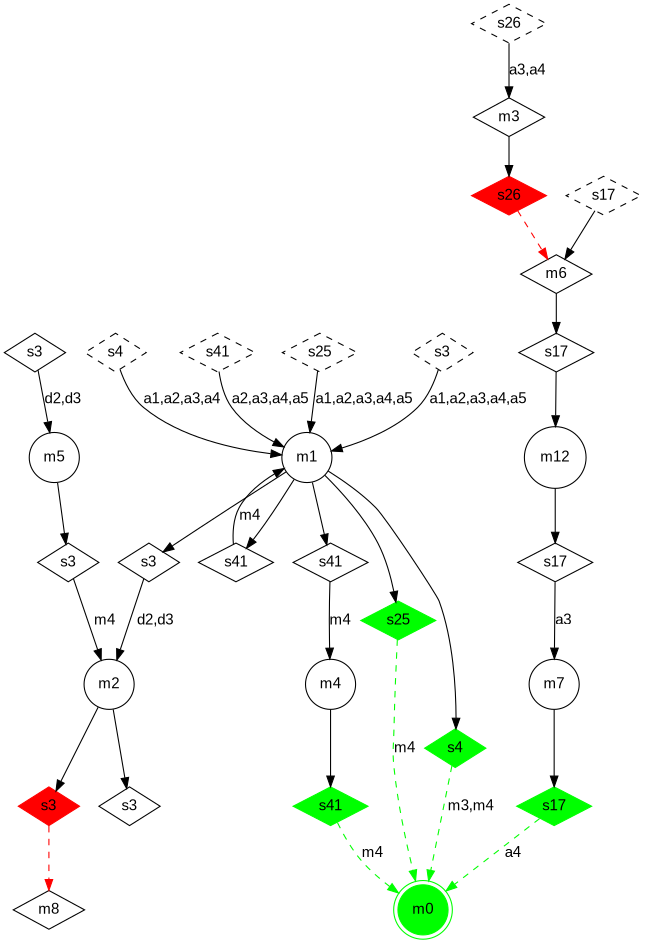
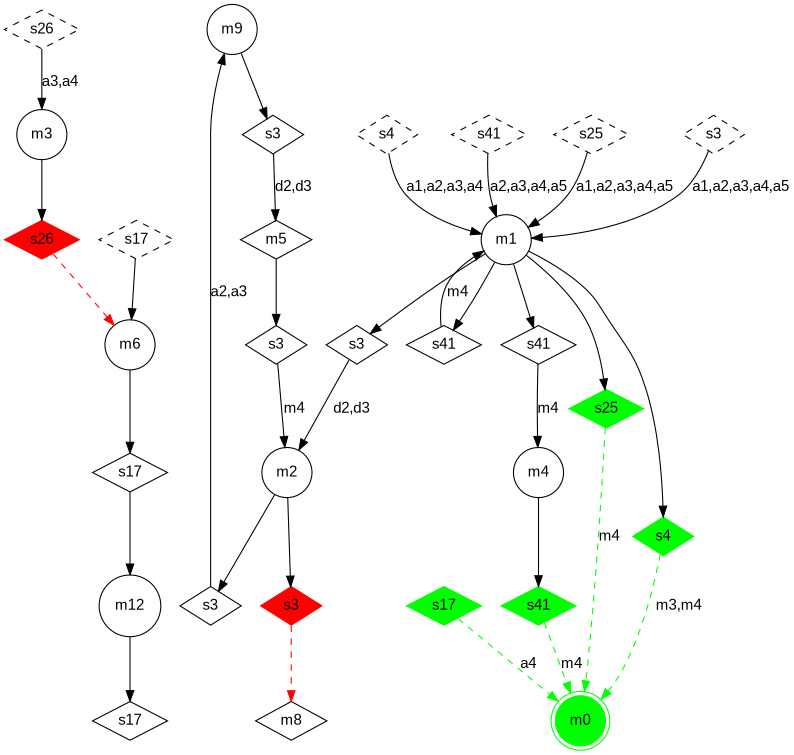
none -> (232, 29)
(509, 117) -> (42, 135)
(556, 274) -> (130, 345)
(54, 458) -> (276, 240)
(554, 684) -> none
